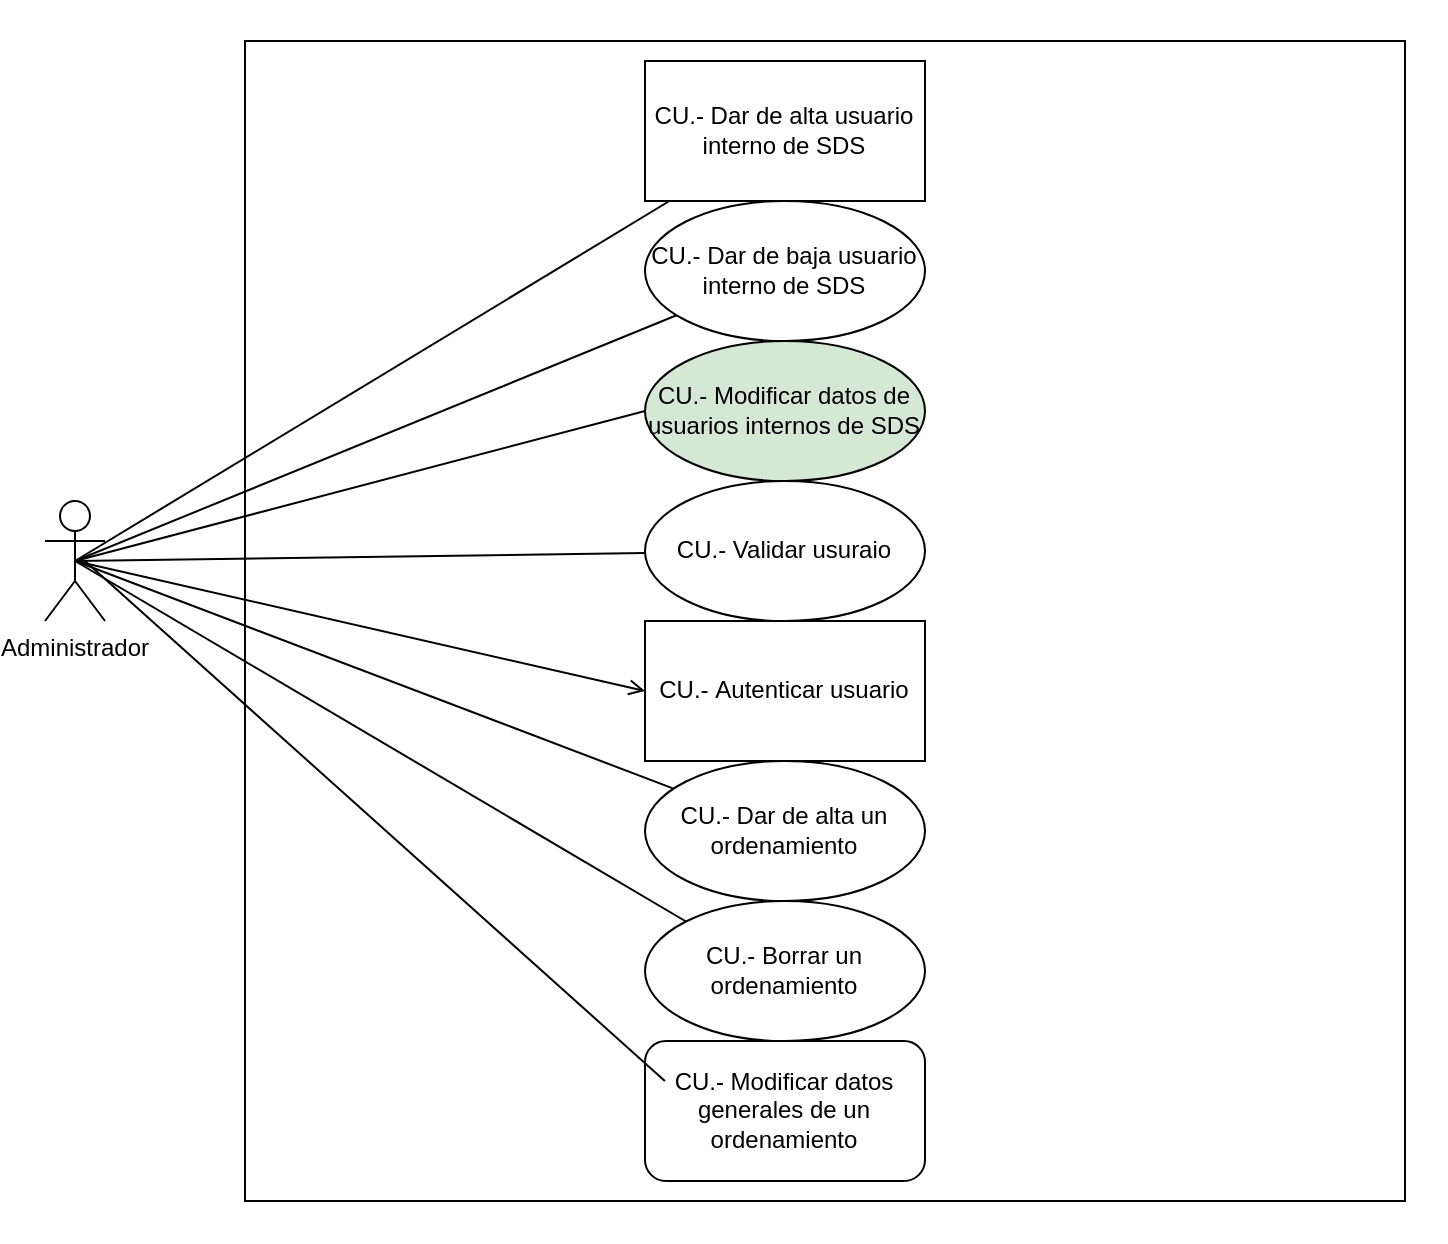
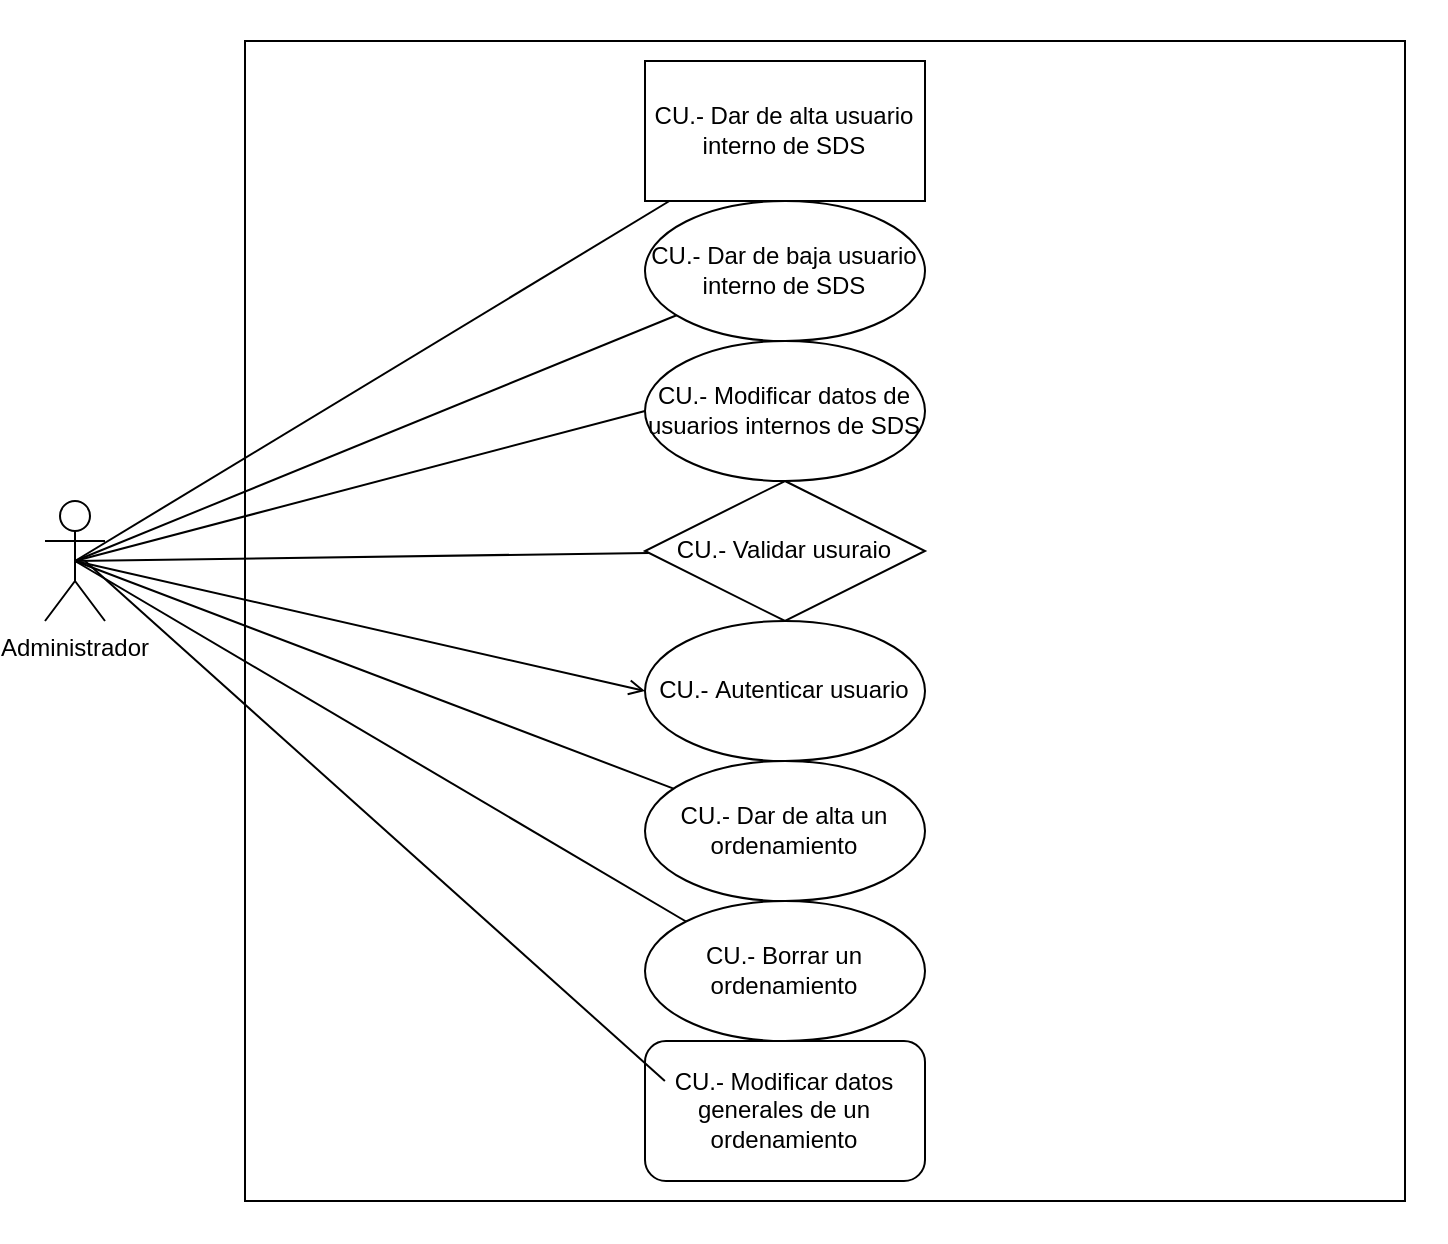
(785, 411) -> (785, 411)
(785, 551) -> (785, 551)
(785, 691) -> (785, 691)
